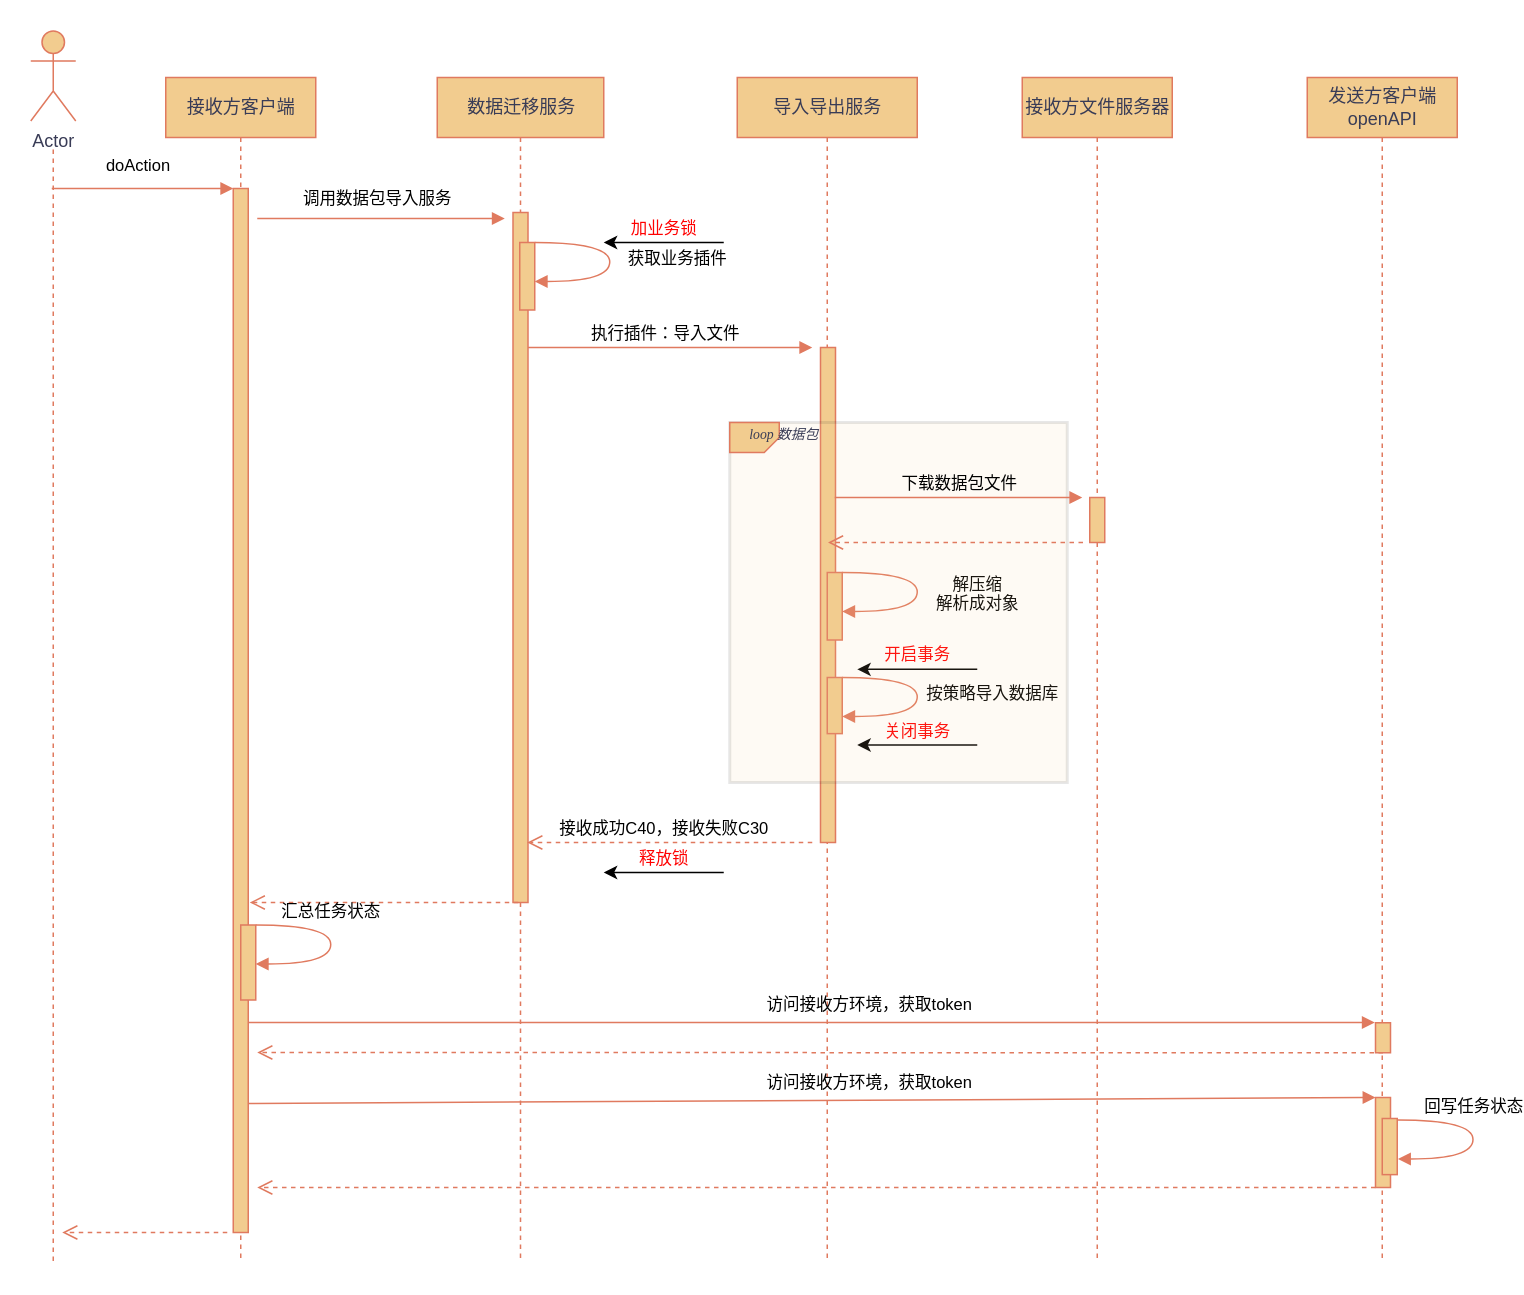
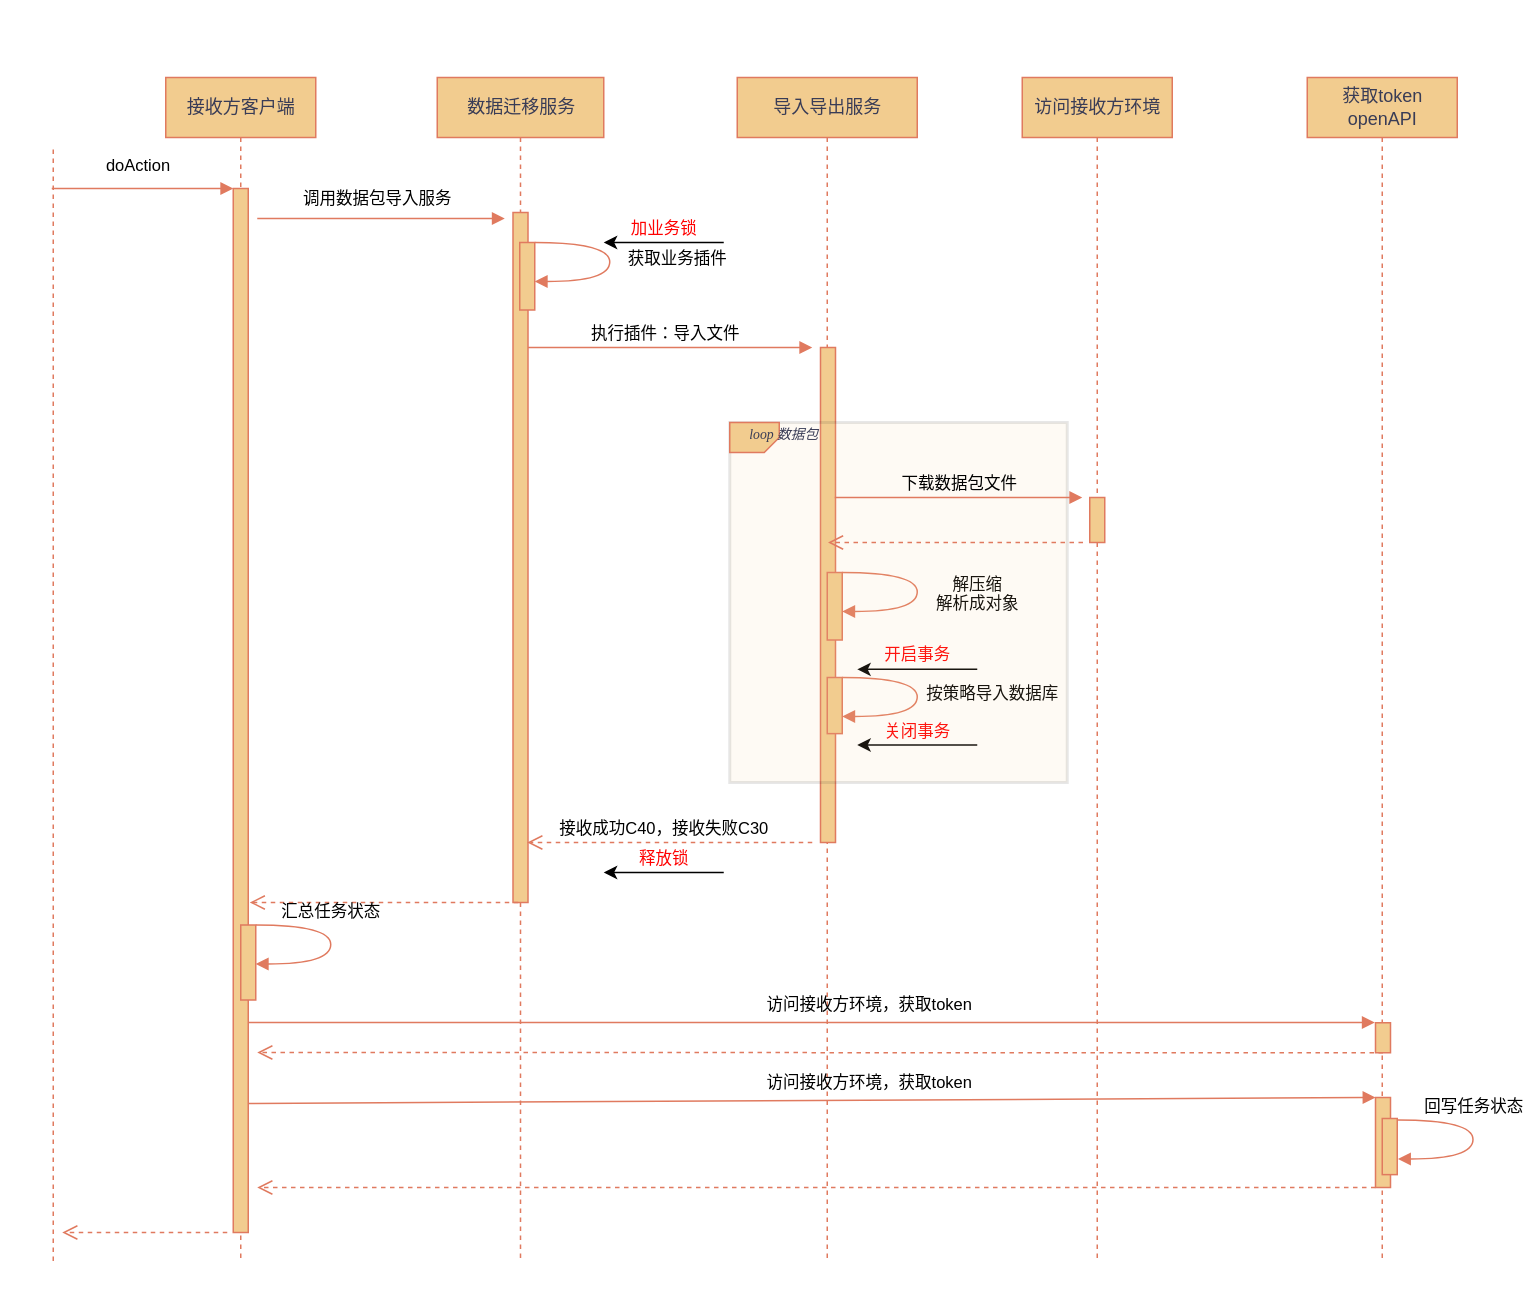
(53, 76) -> none
(1098, 107) -> (1098, 107)
(1383, 107) -> (1383, 107)
